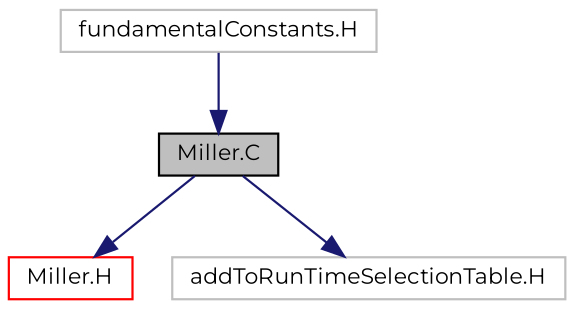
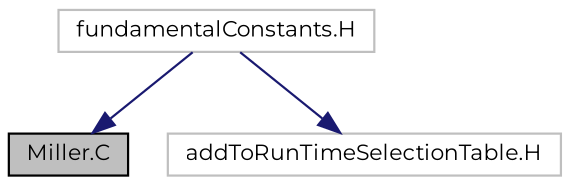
(285, 209) -> (281, 85)
(71, 278) -> none
